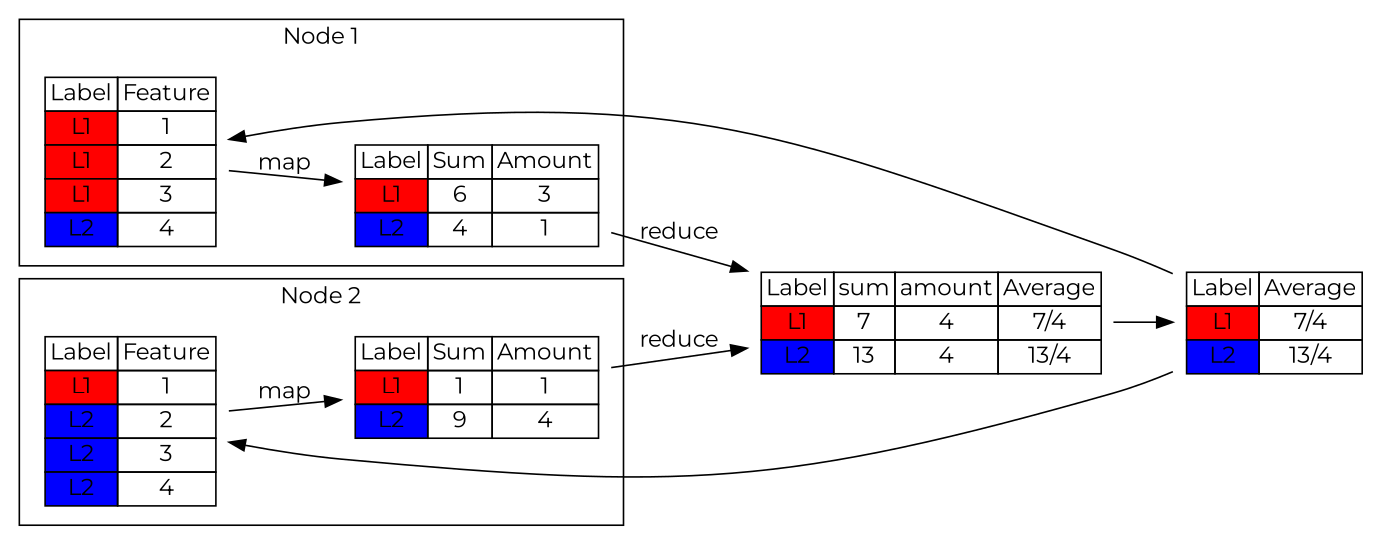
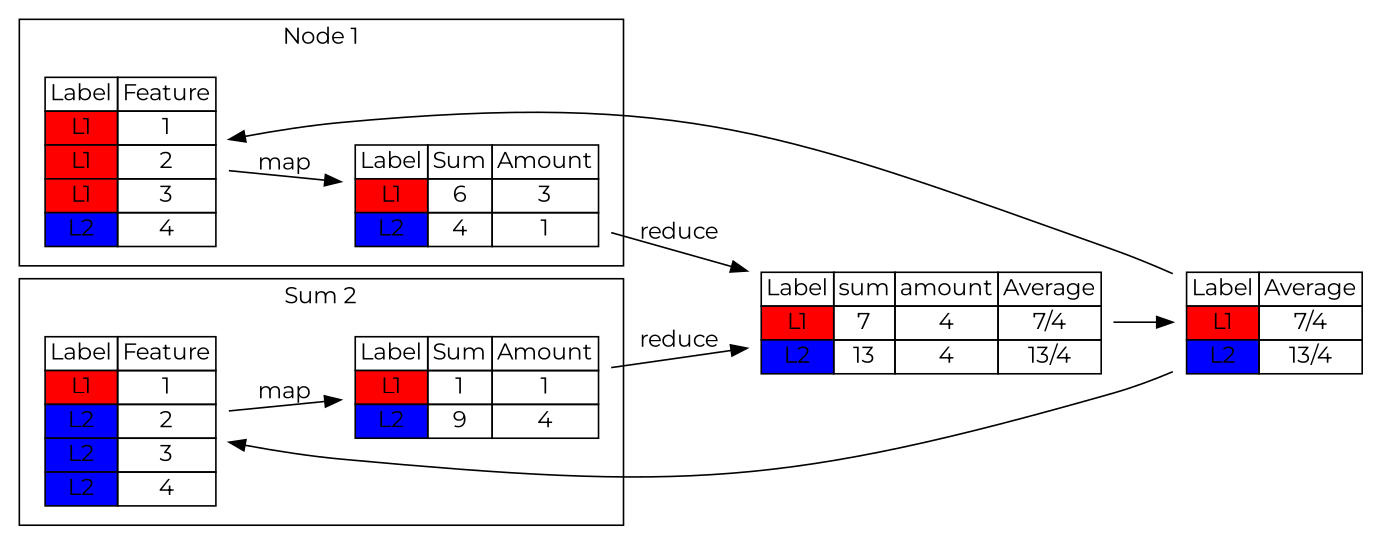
(321, 297) -> (321, 297)
